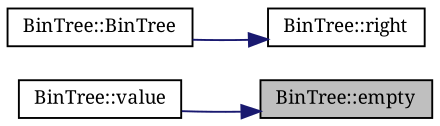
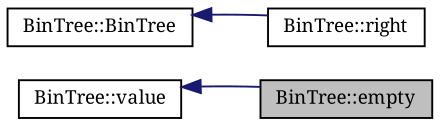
(221, 40) -> (240, 15)
(211, 112) -> (231, 86)
